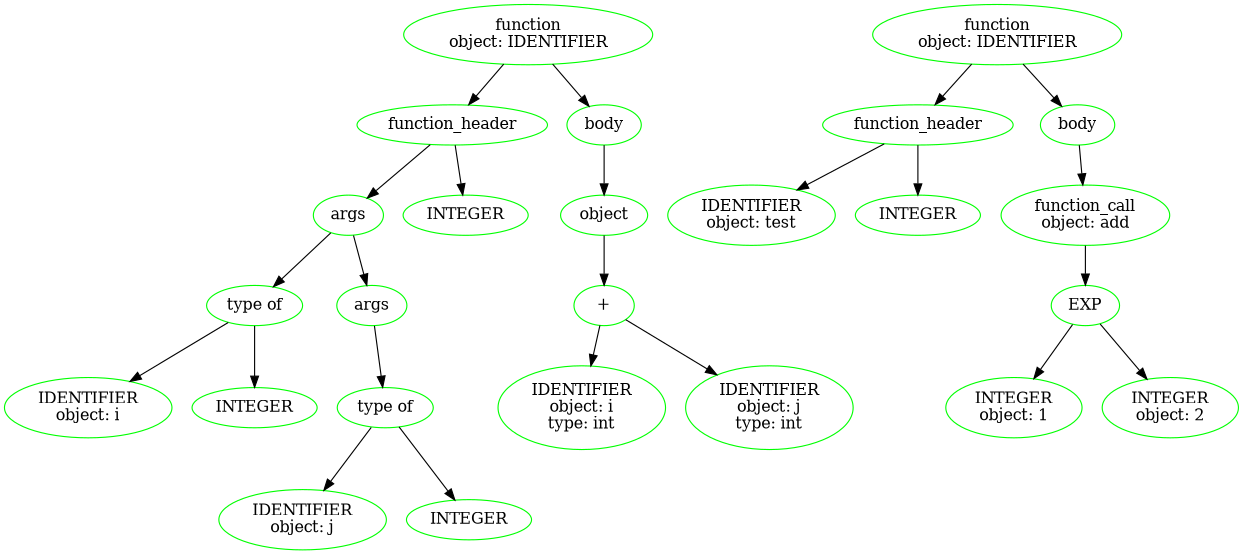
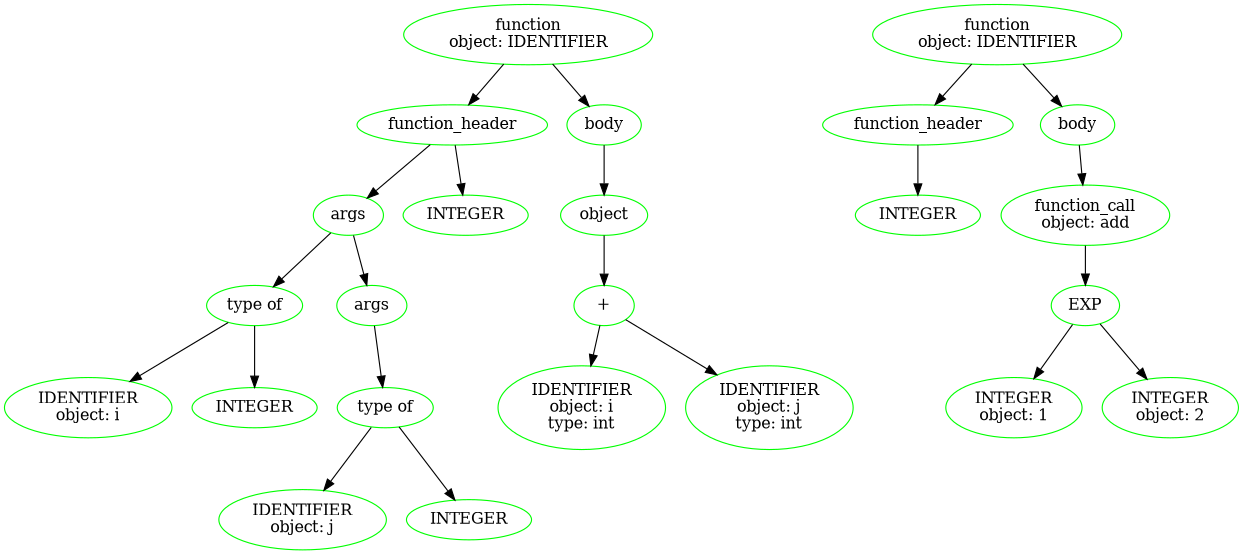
(752, 215) -> none
